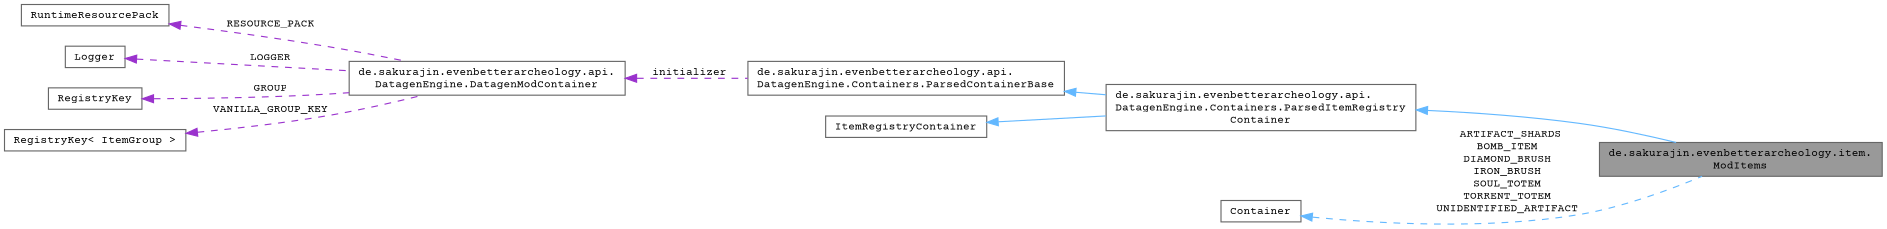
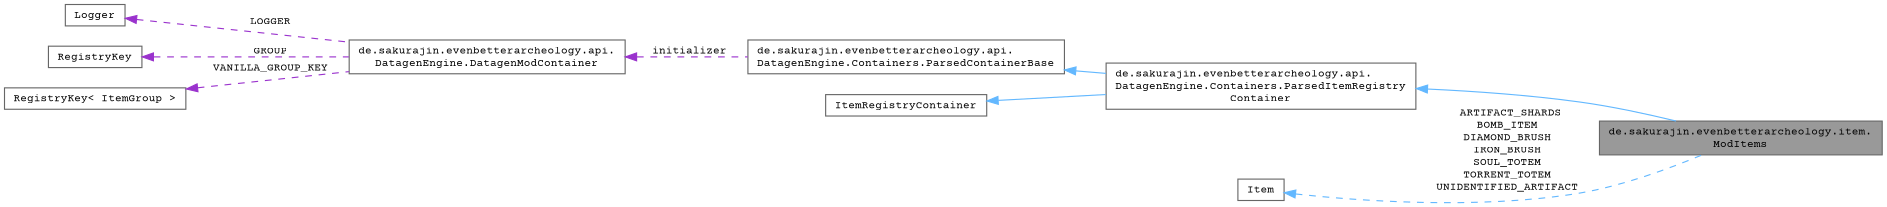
(95, 15) -> none
(1261, 211) -> (1261, 190)
